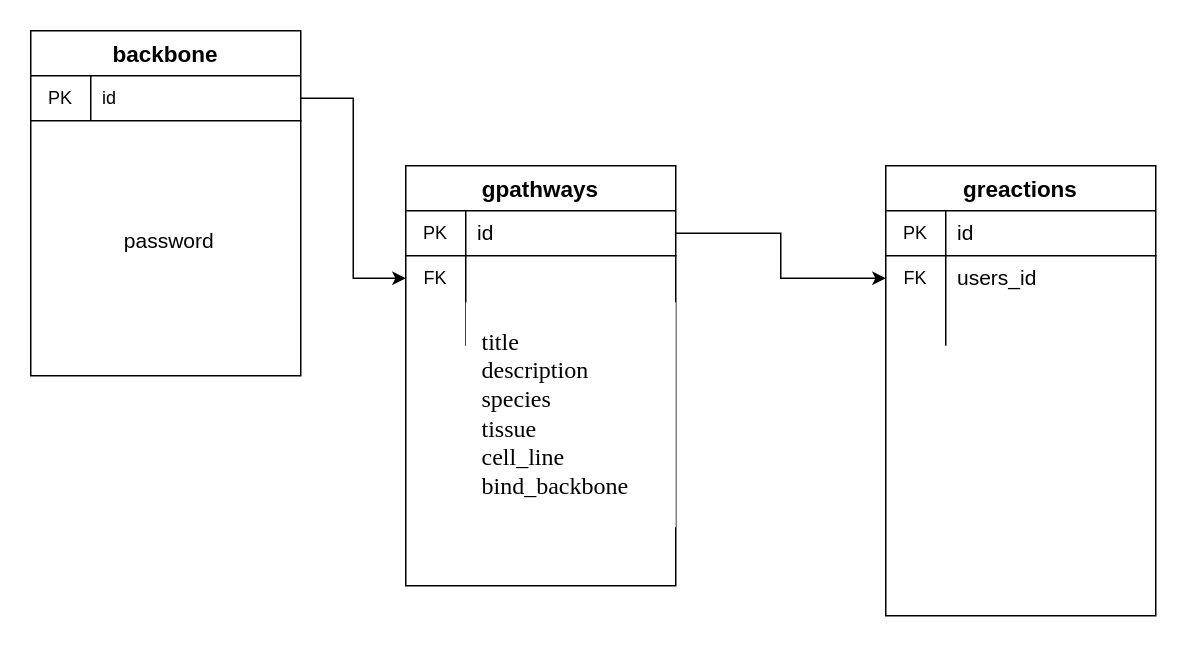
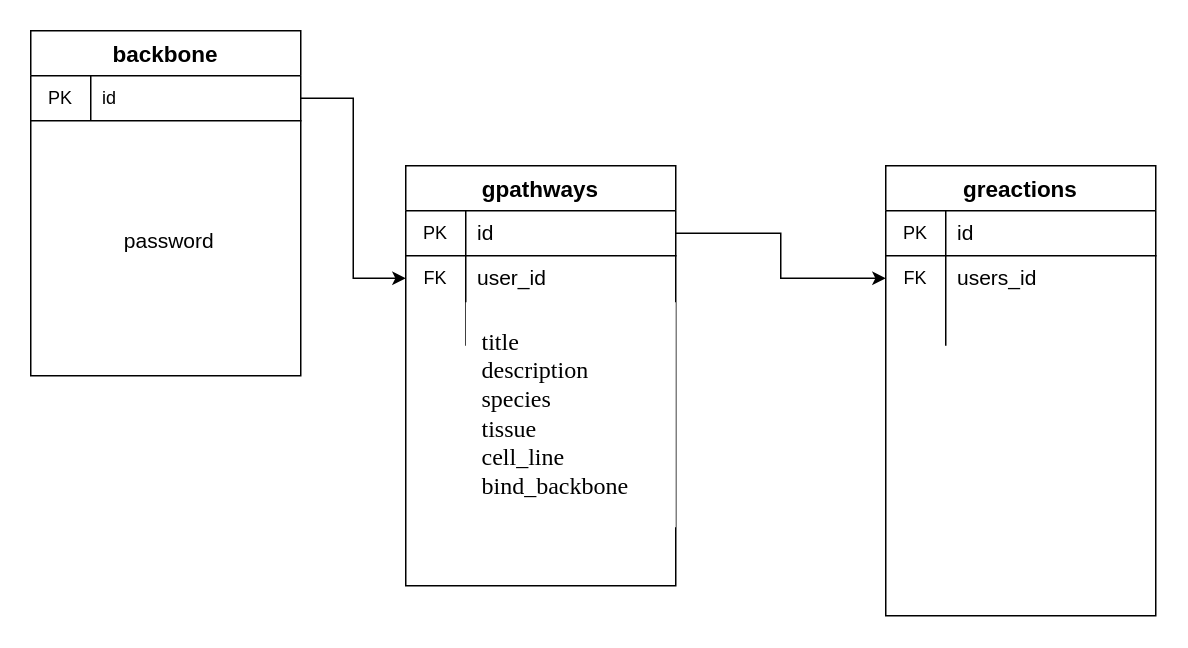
none -> (571, 278)
